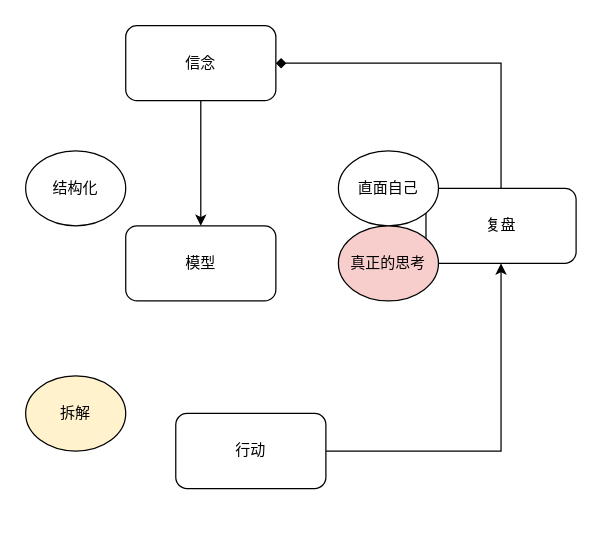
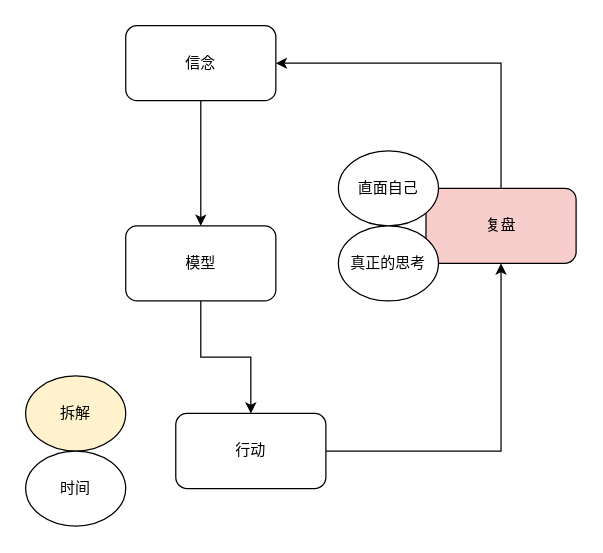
(286, 63) -> (286, 63)
(76, 188) -> none
(501, 226) -> (501, 226)
(388, 263) -> (388, 263)
none -> (222, 357)
none -> (76, 488)
